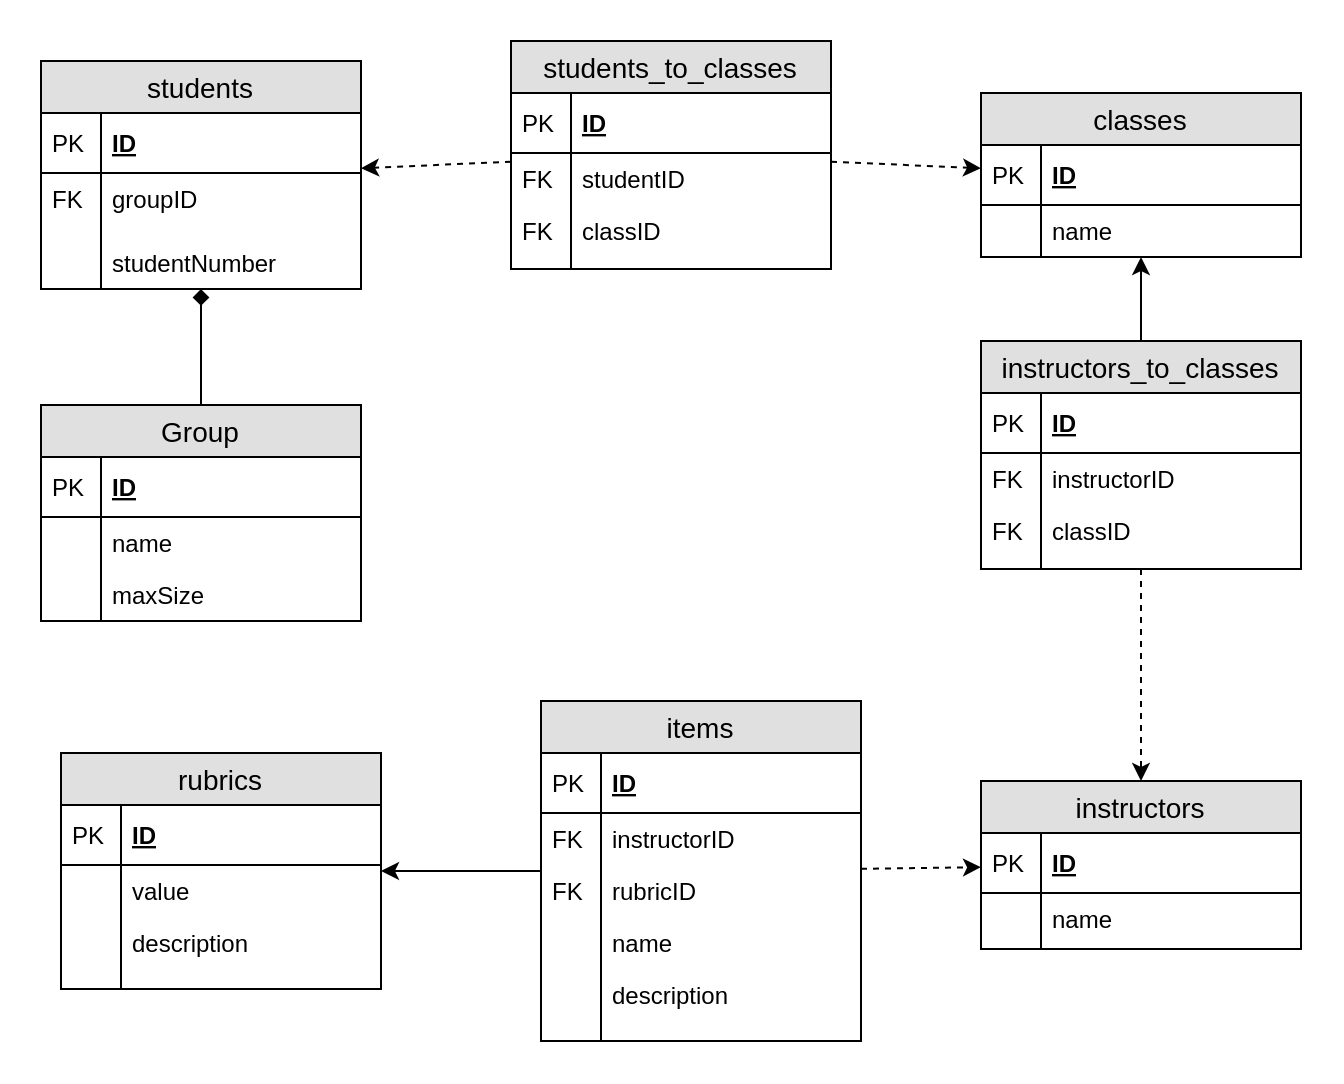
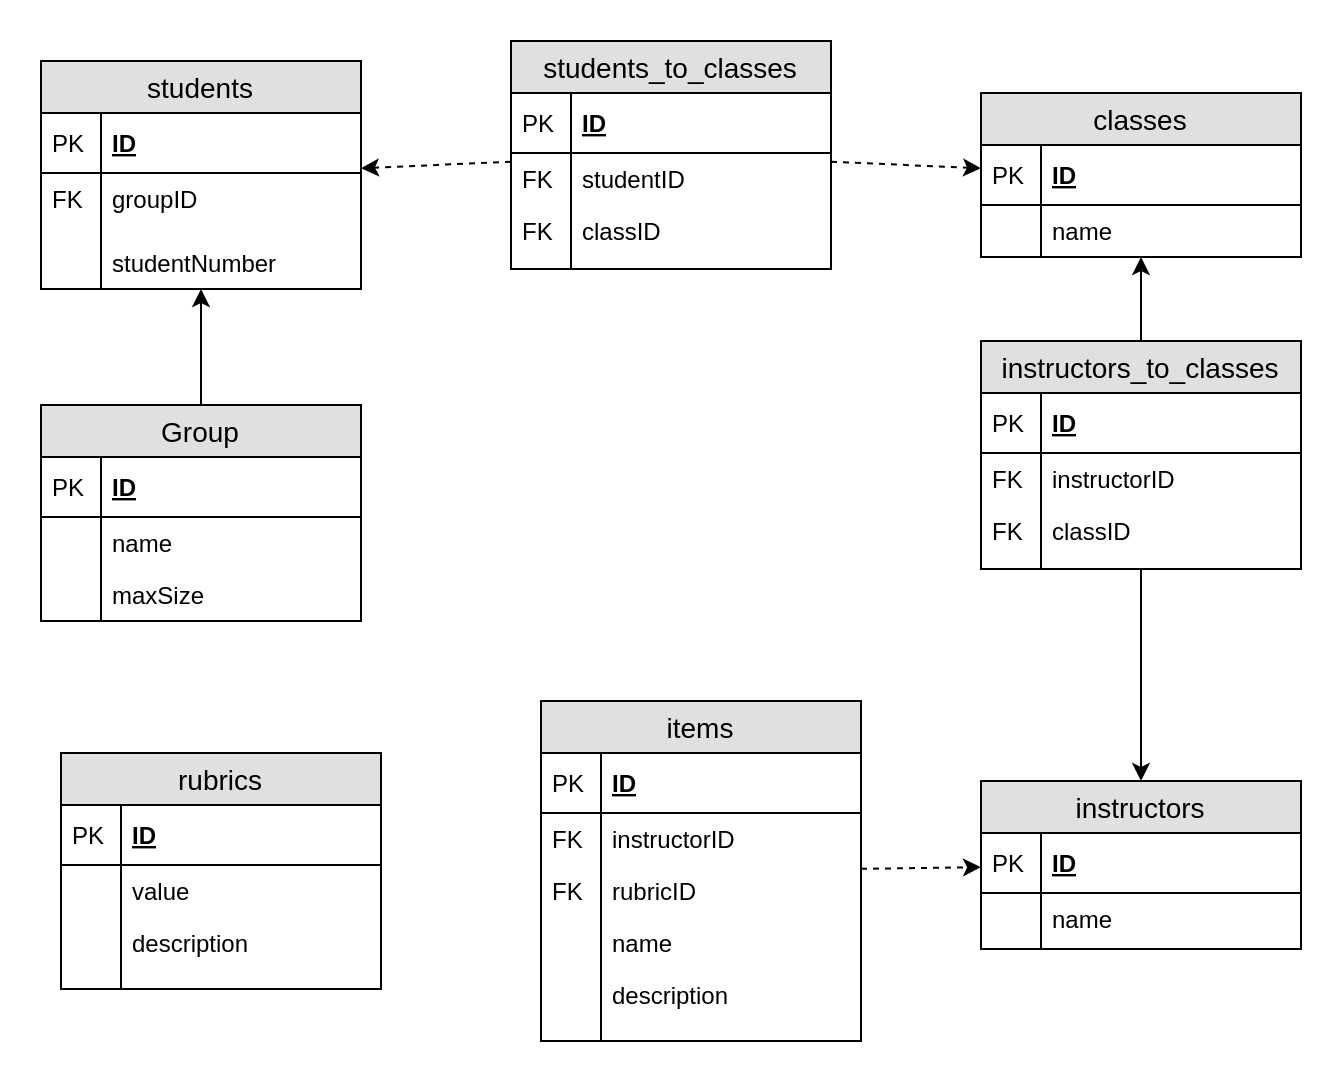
(201, 305) -> (201, 304)
(1141, 666) -> (1141, 666)
(468, 871) -> none
